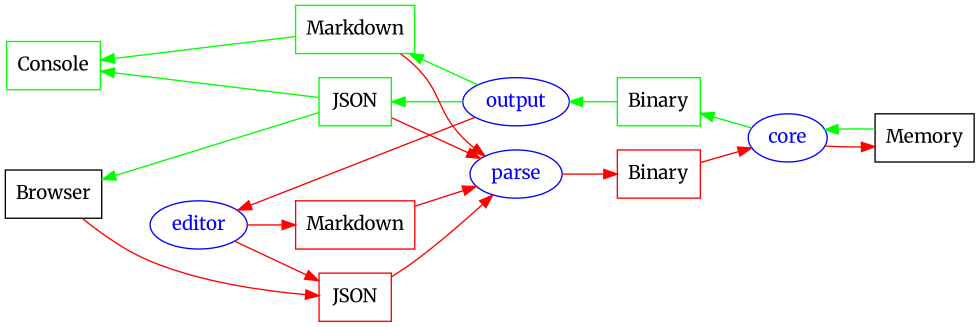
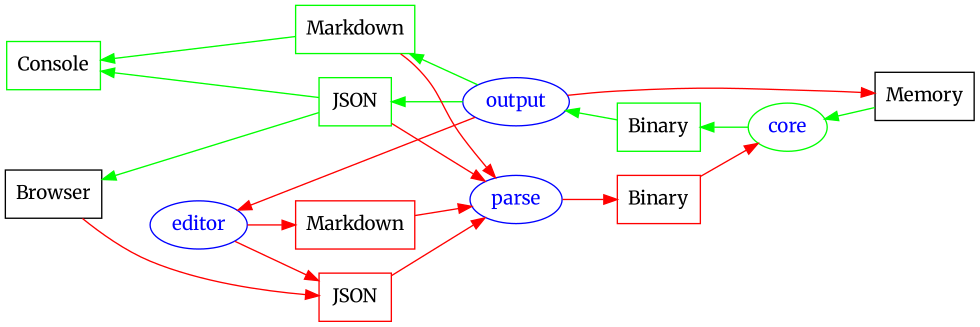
(788, 138) -> (788, 127)
(843, 147) -> (714, 88)
